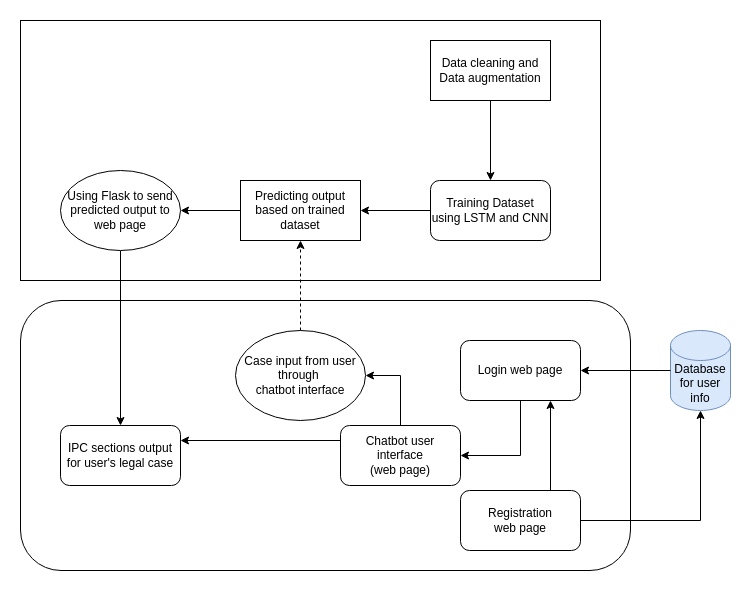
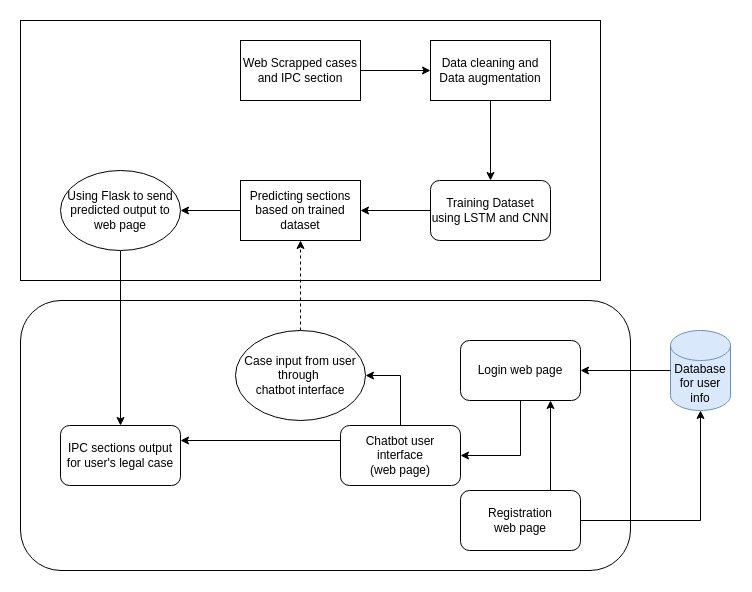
none -> (301, 71)
none -> (392, 71)
(301, 211) -> (301, 211)
